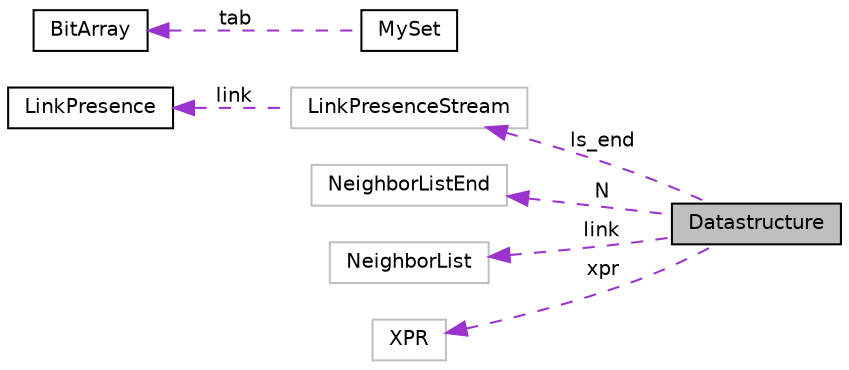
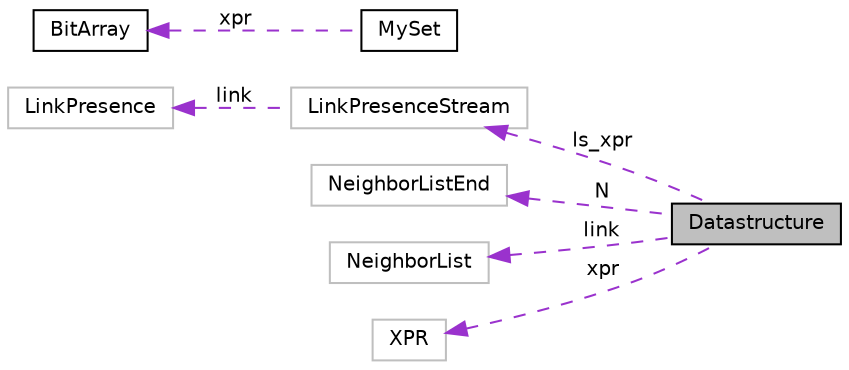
(232, 19) -> (232, 19)
(91, 108) -> (91, 108)
(600, 142) -> (600, 142)
